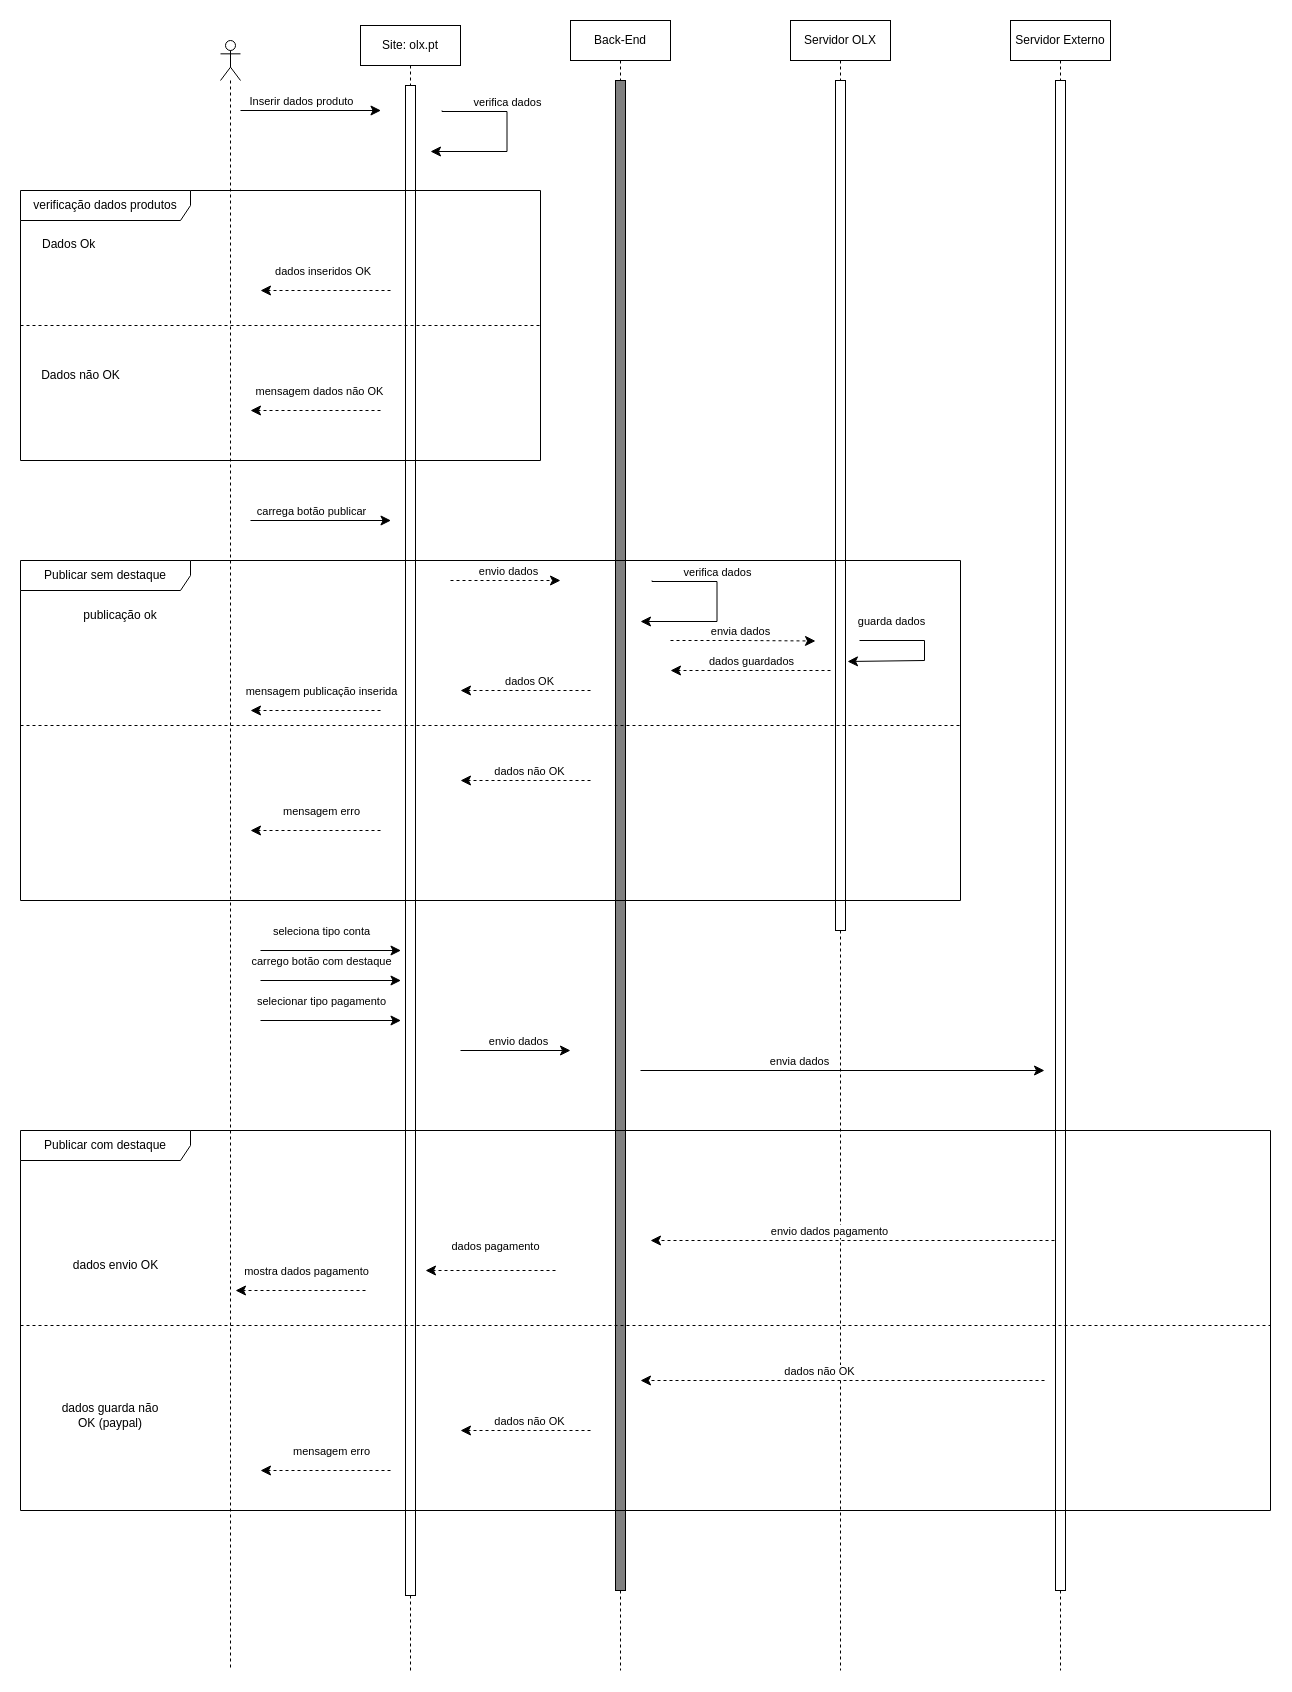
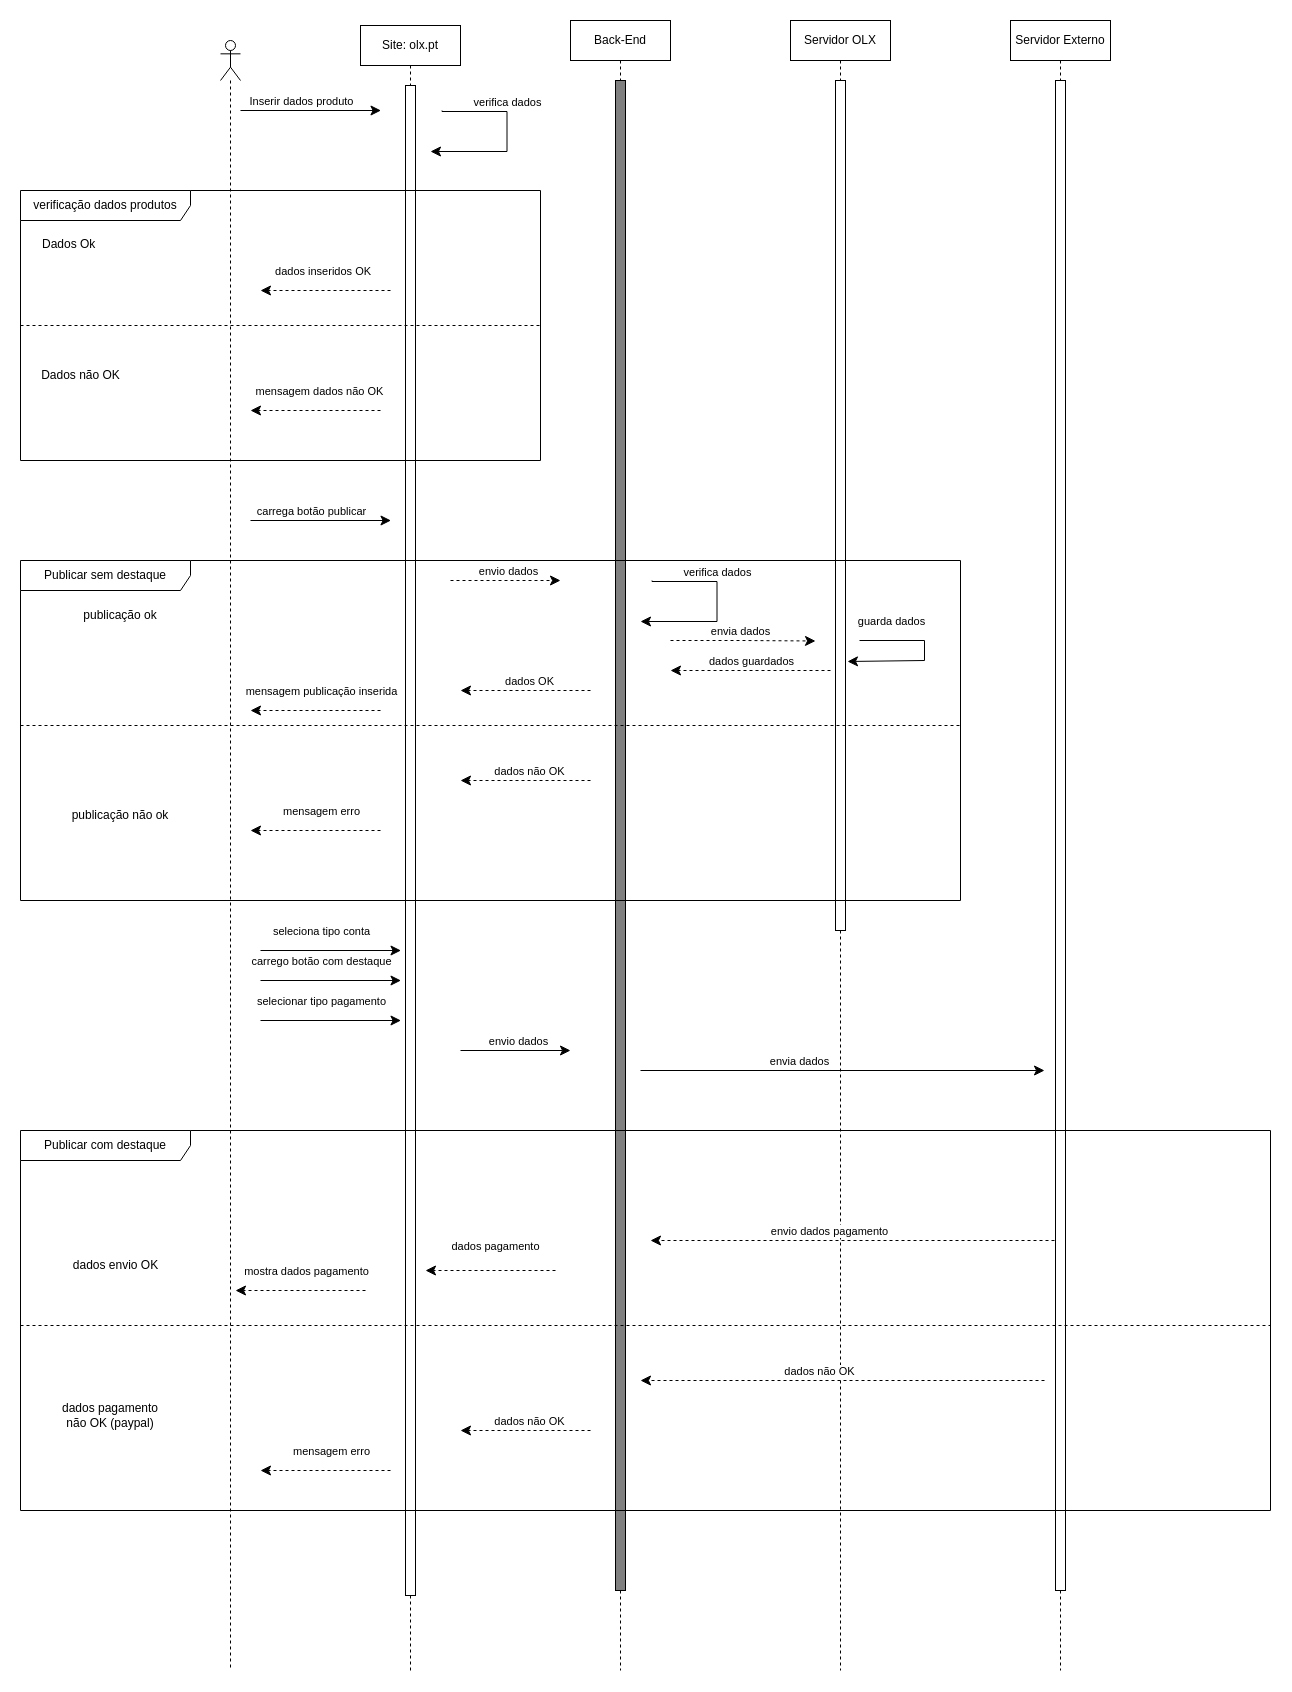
none -> (121, 816)
(111, 1416) -> (111, 1416)
